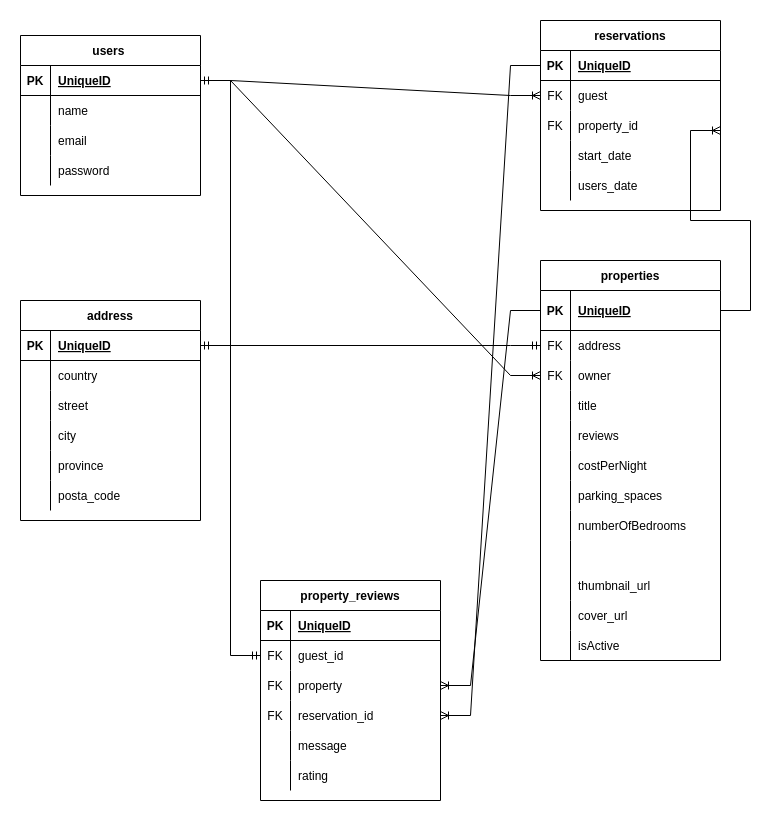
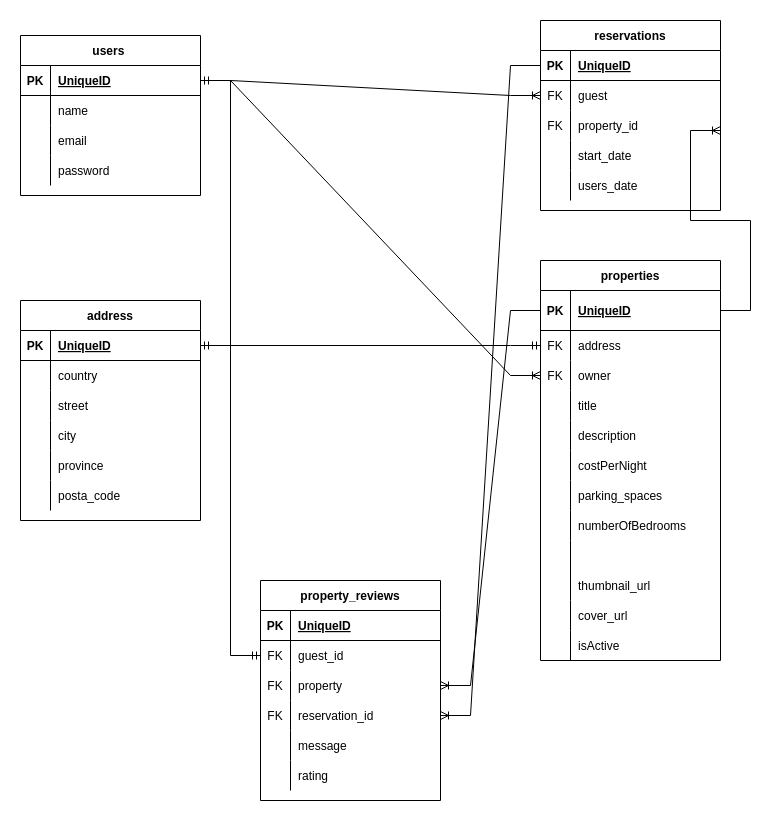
(600, 436) -> (612, 436)
